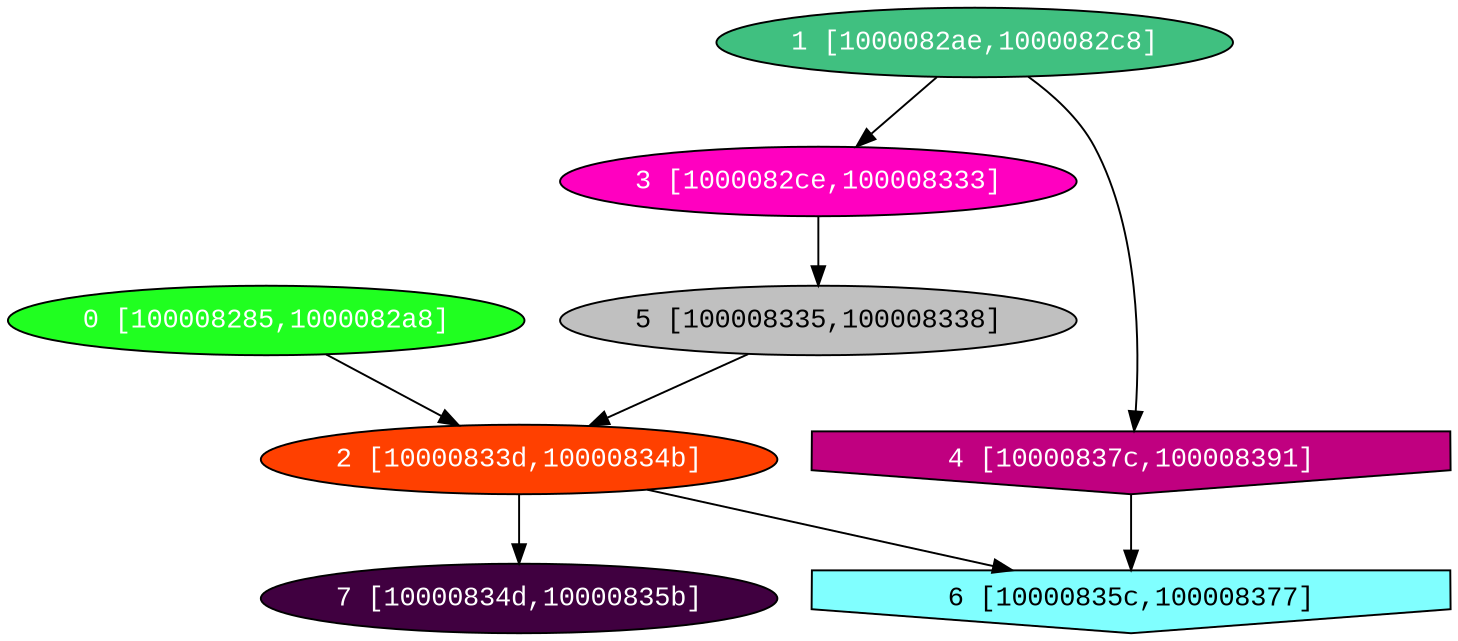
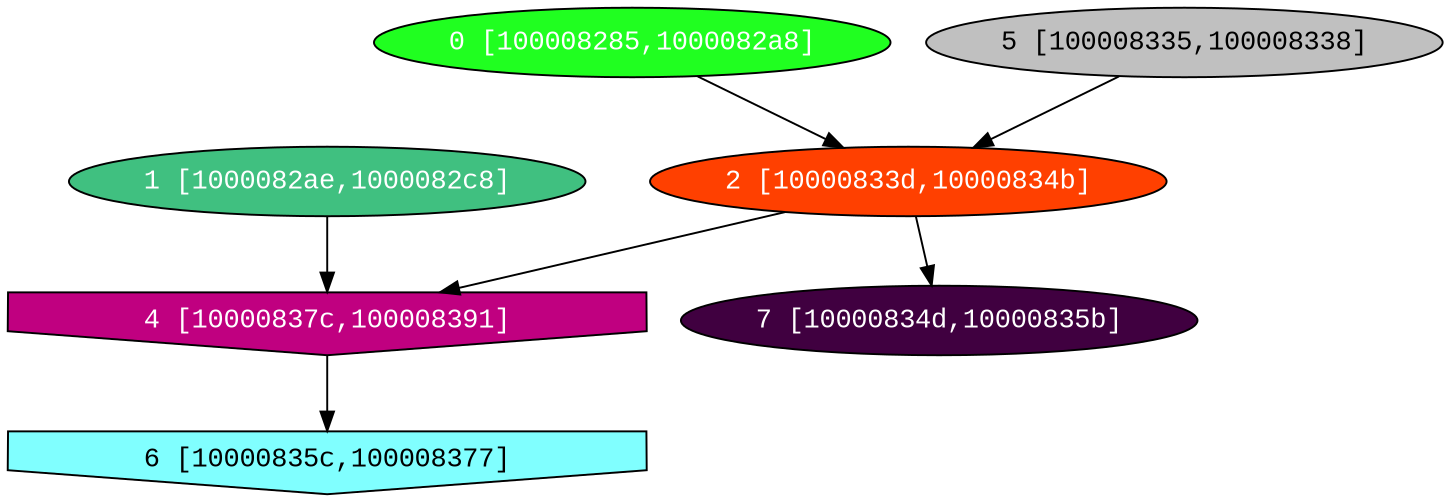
(818, 181) -> none
(820, 528) -> (622, 250)
